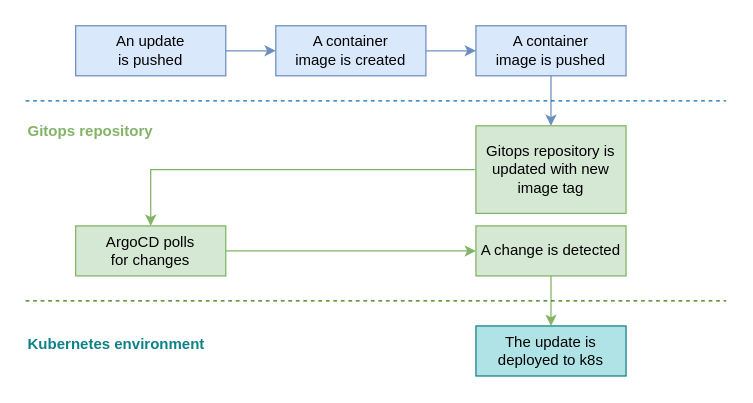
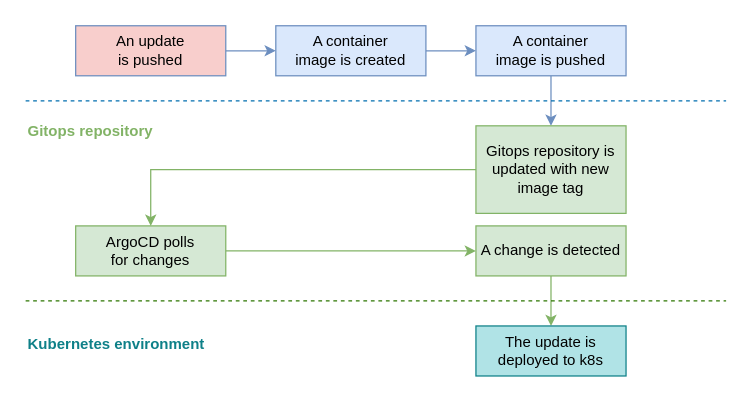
(151, 51) -> (151, 51)
